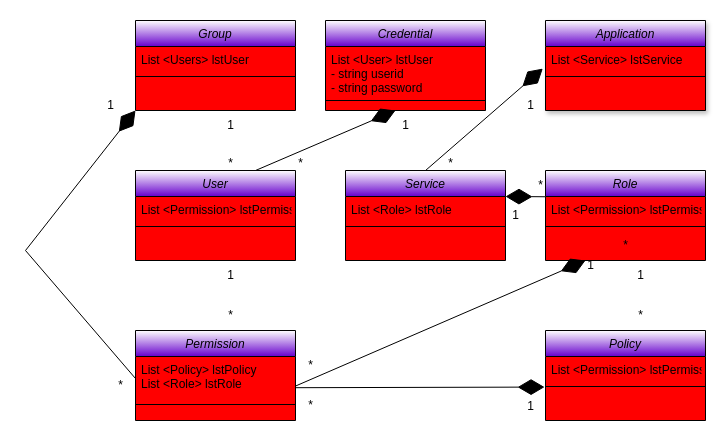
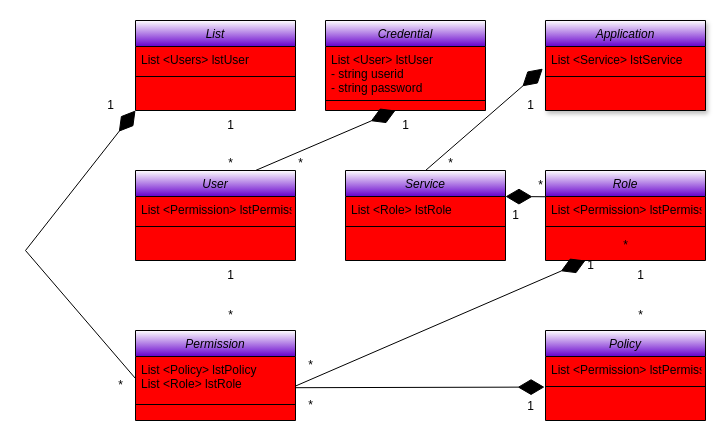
(215, 34) -> (215, 34)
